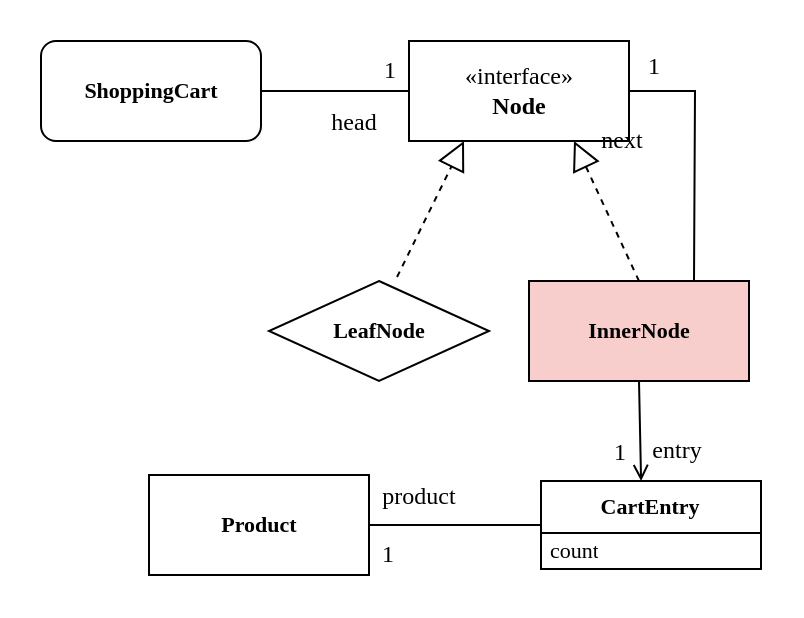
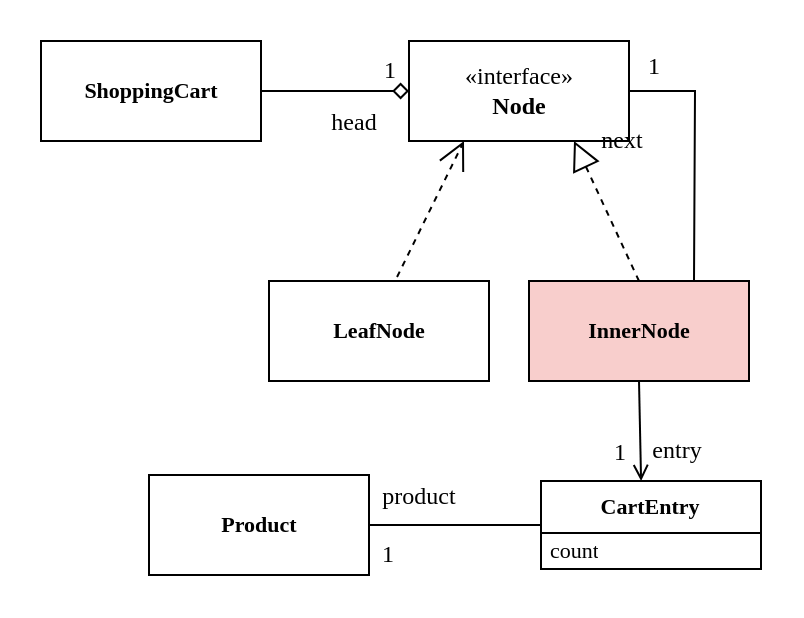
(151, 91) -> (151, 91)
(400, 91) -> (393, 91)
(451, 168) -> (456, 158)
(379, 331) -> (379, 331)
